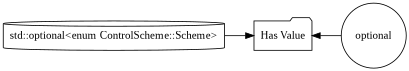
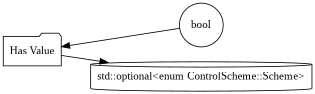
(235, 36) -> (81, 58)
(374, 36) -> (201, 25)
